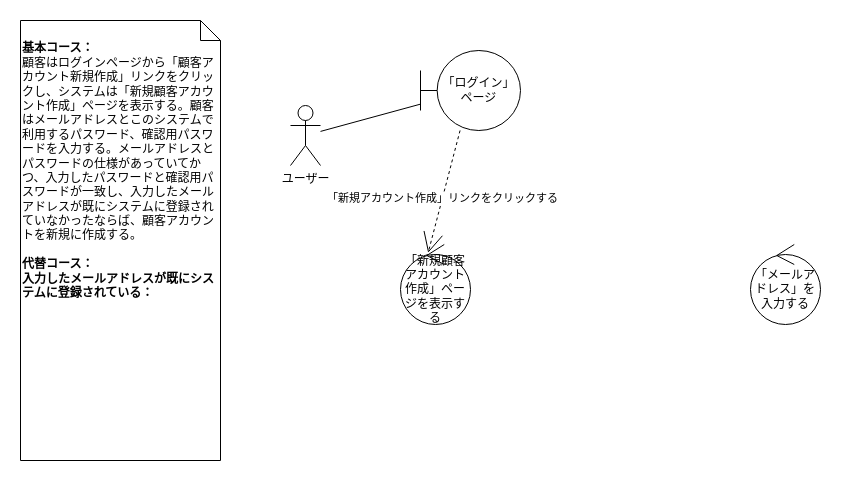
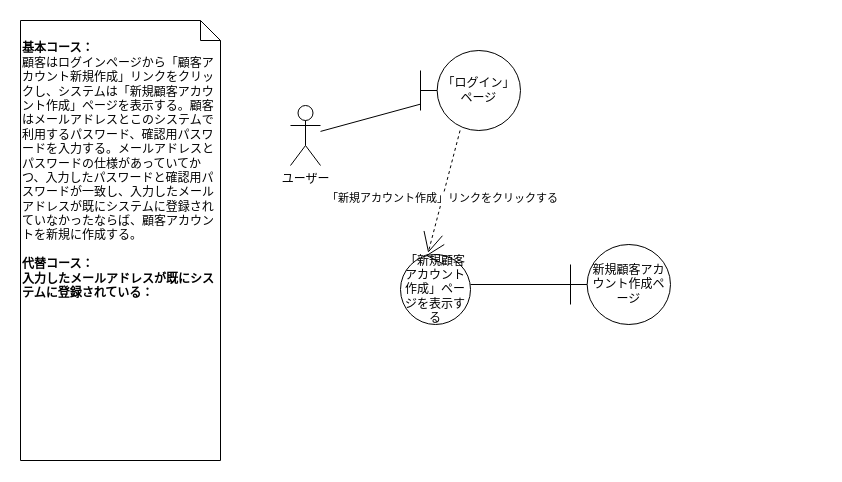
none -> (520, 285)
none -> (621, 285)
(786, 285) -> none
